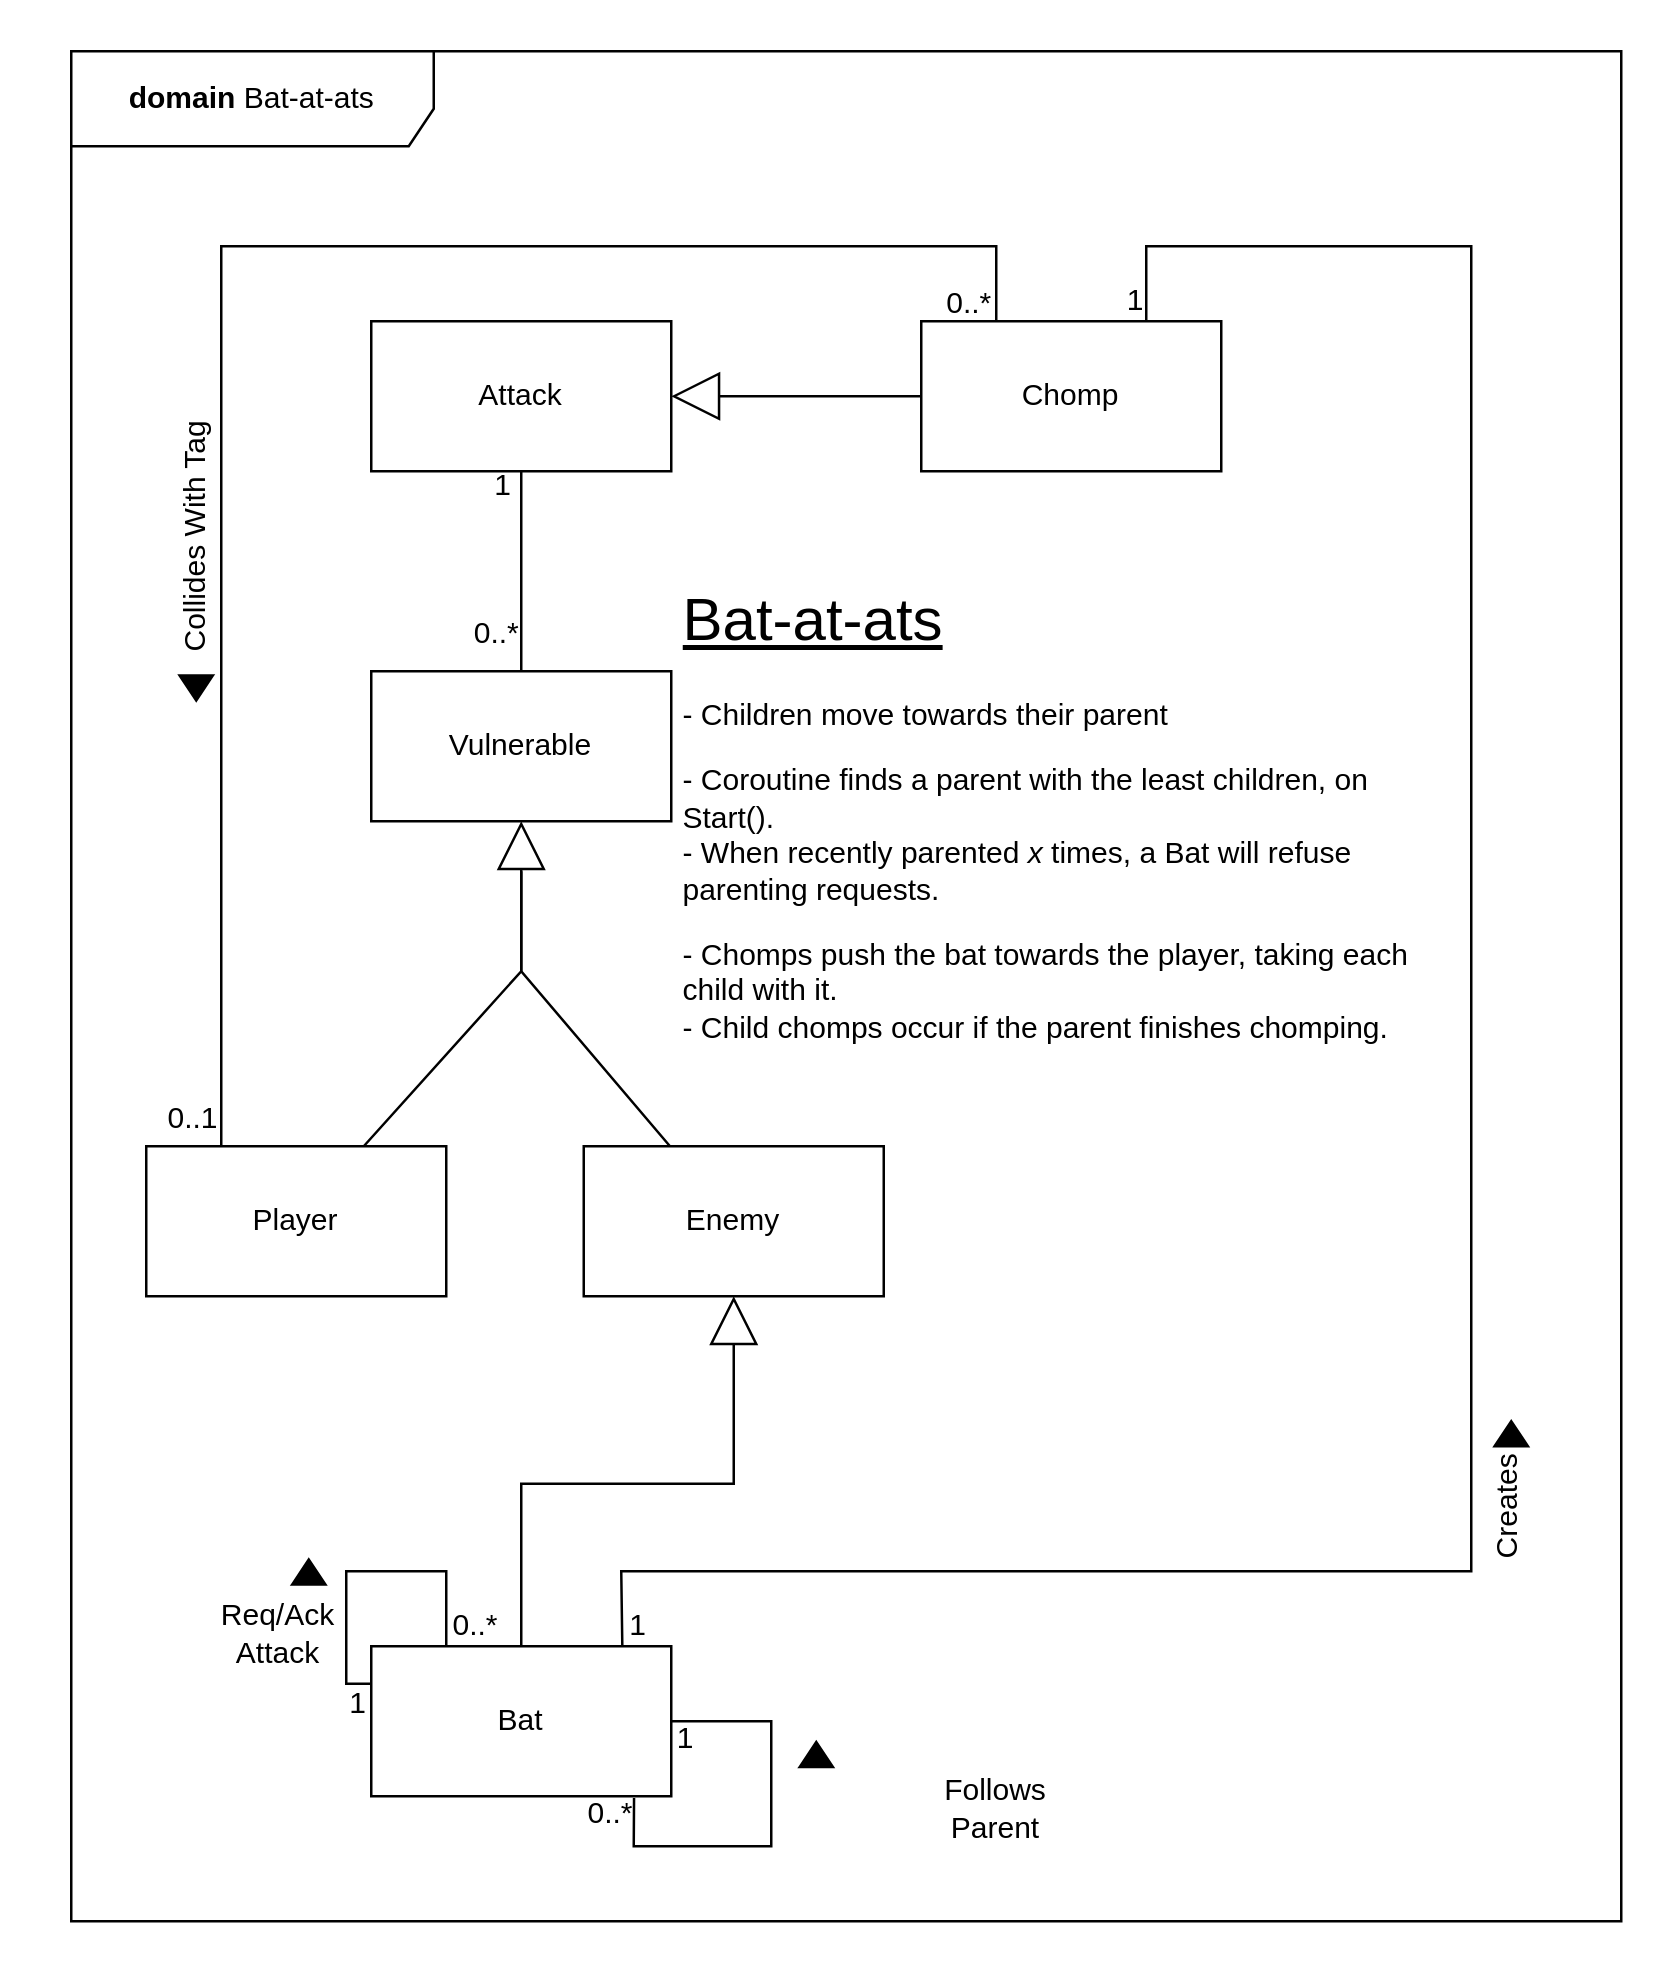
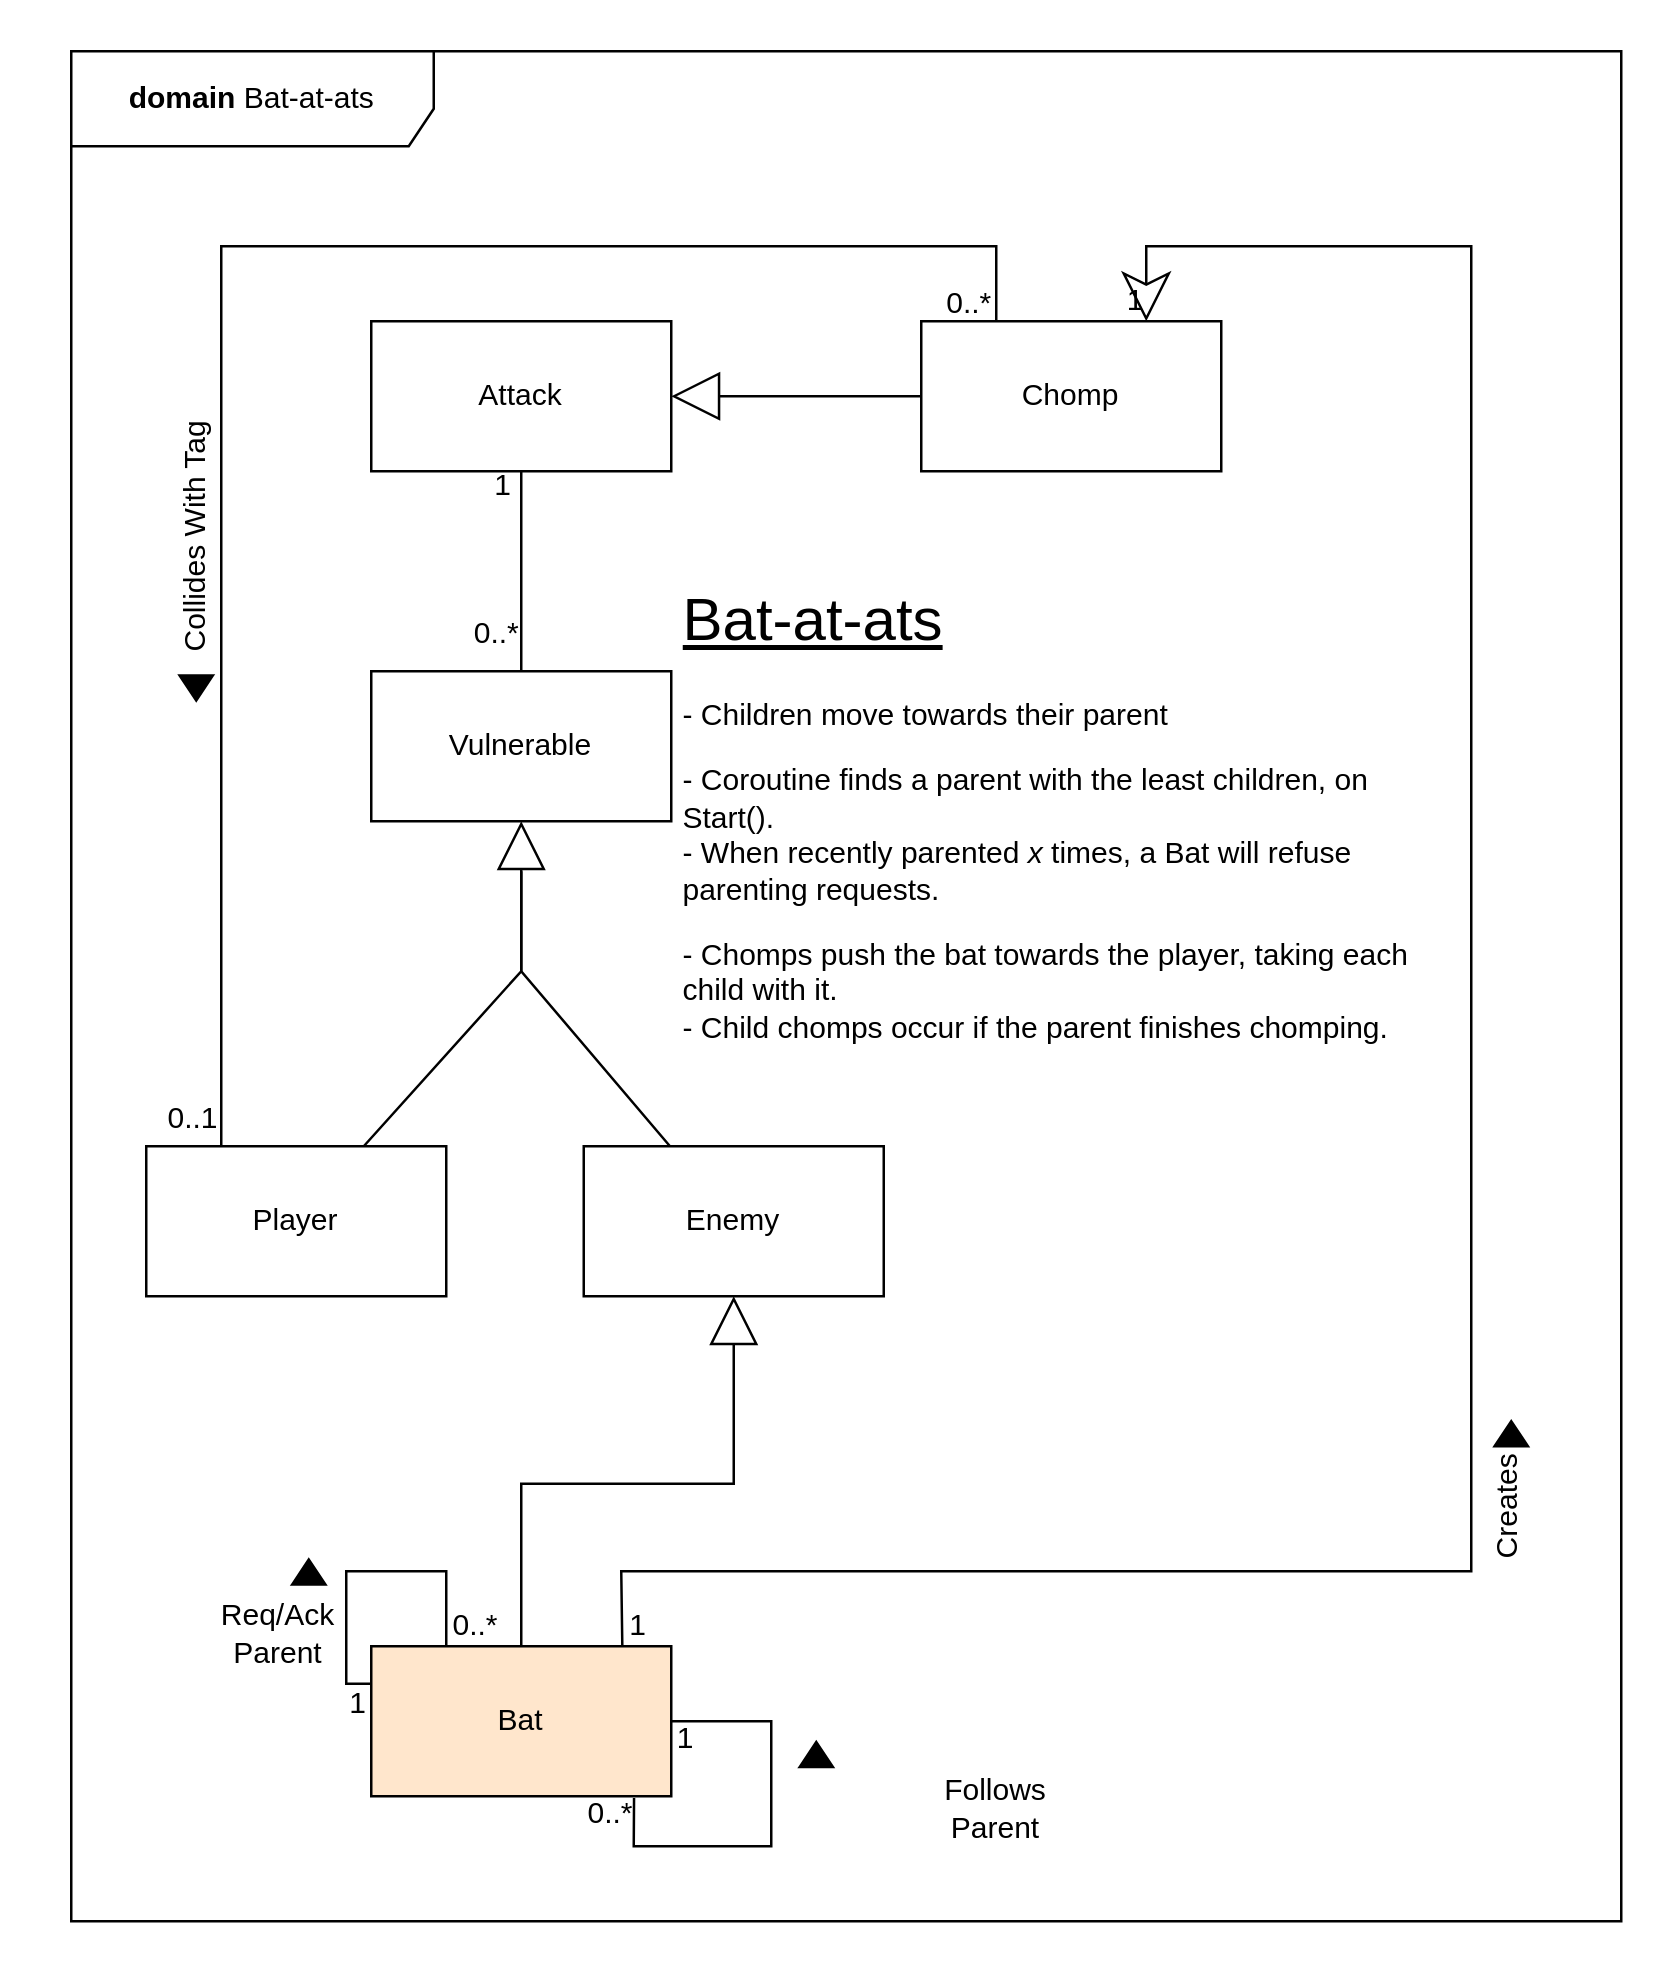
(1146, 299) -> (1146, 282)
(279, 1634) -> (279, 1634)
(521, 1721) -> (521, 1721)
